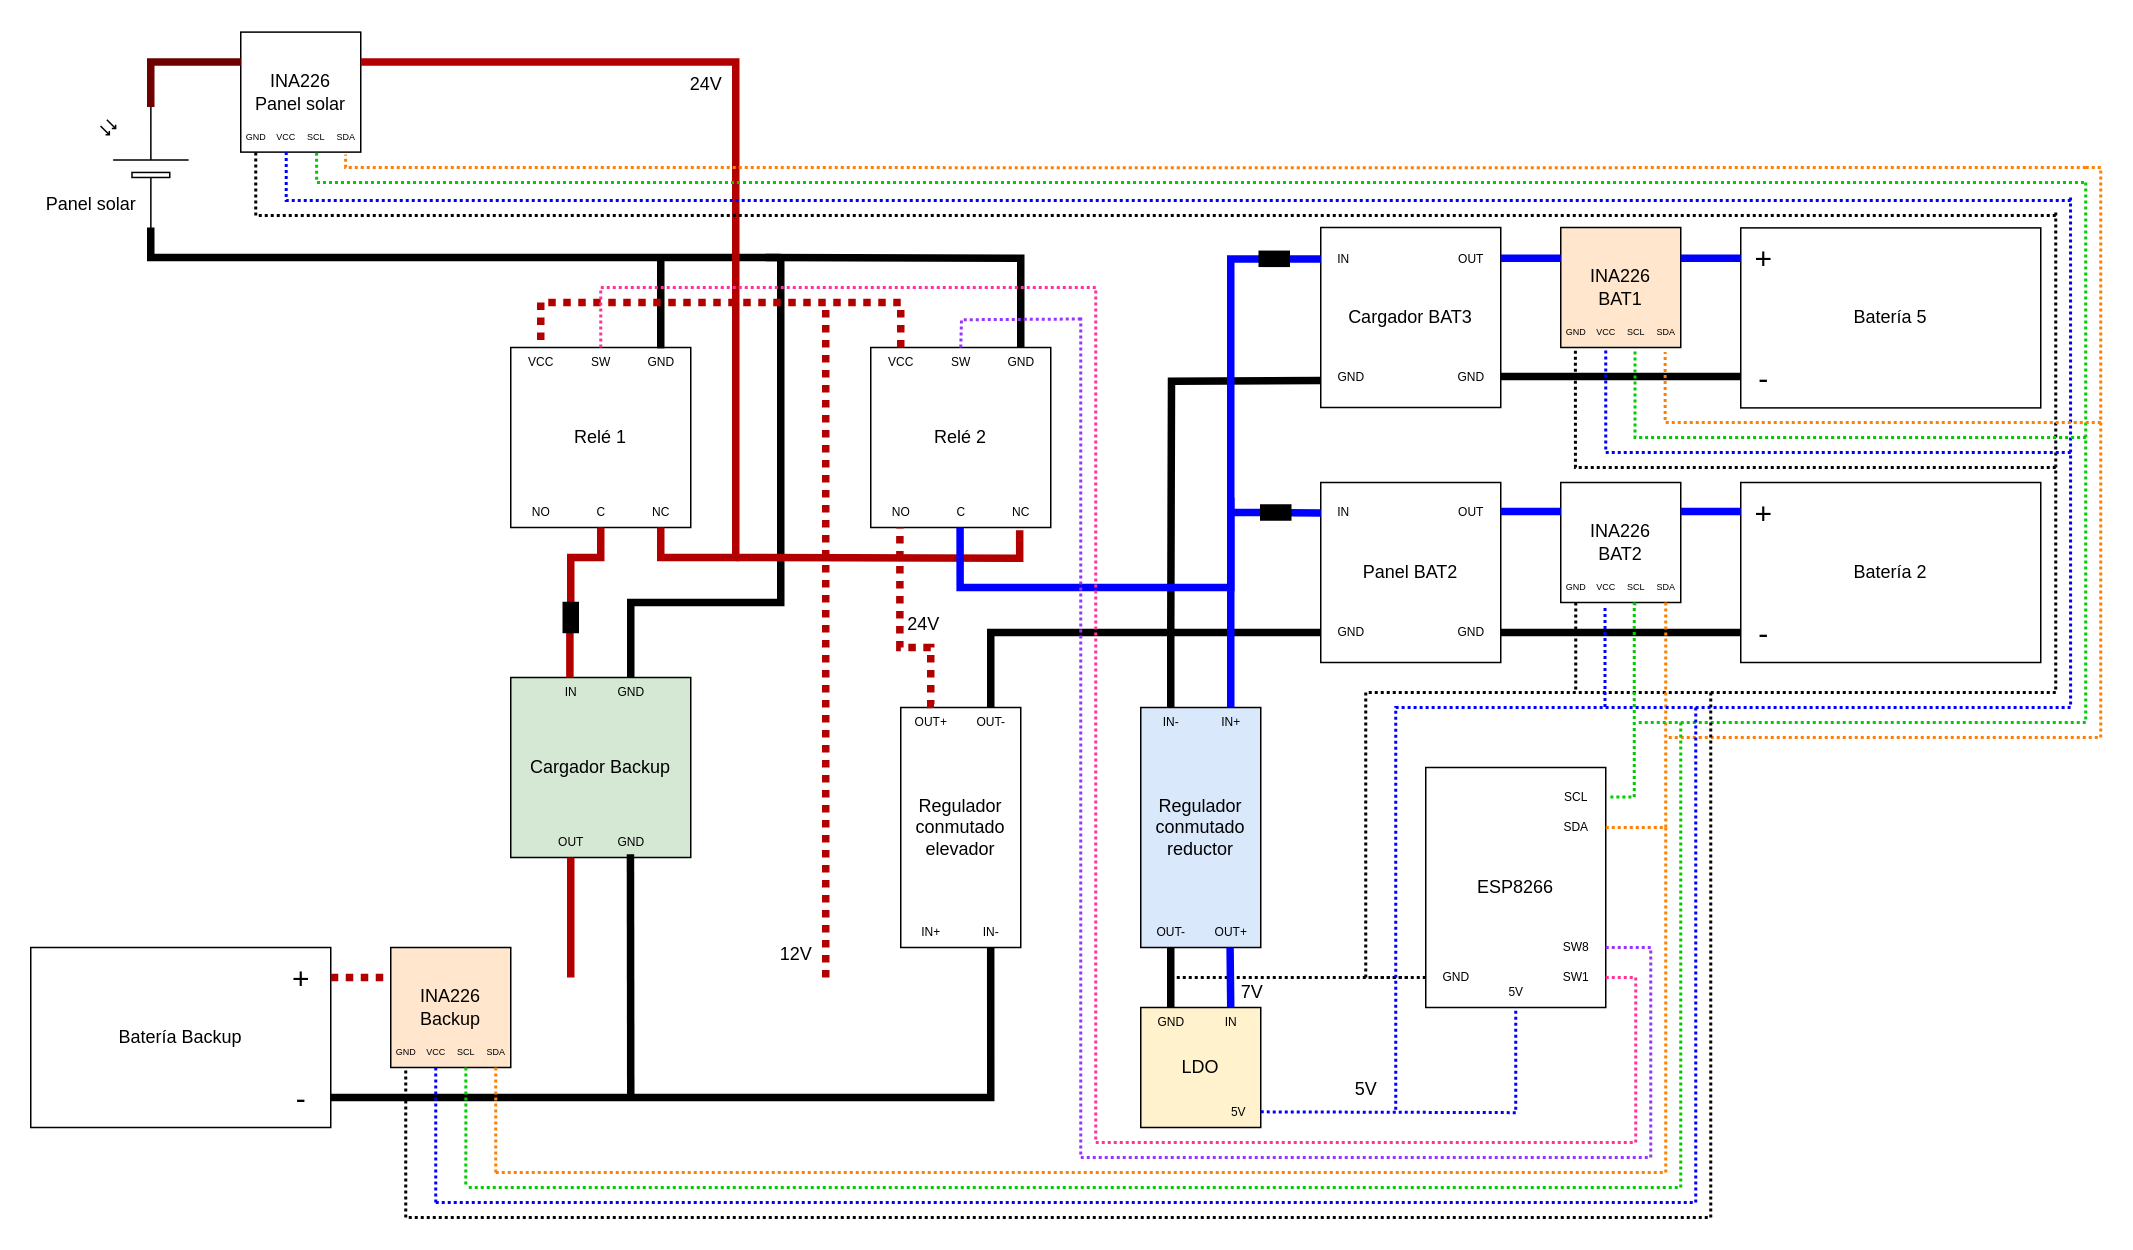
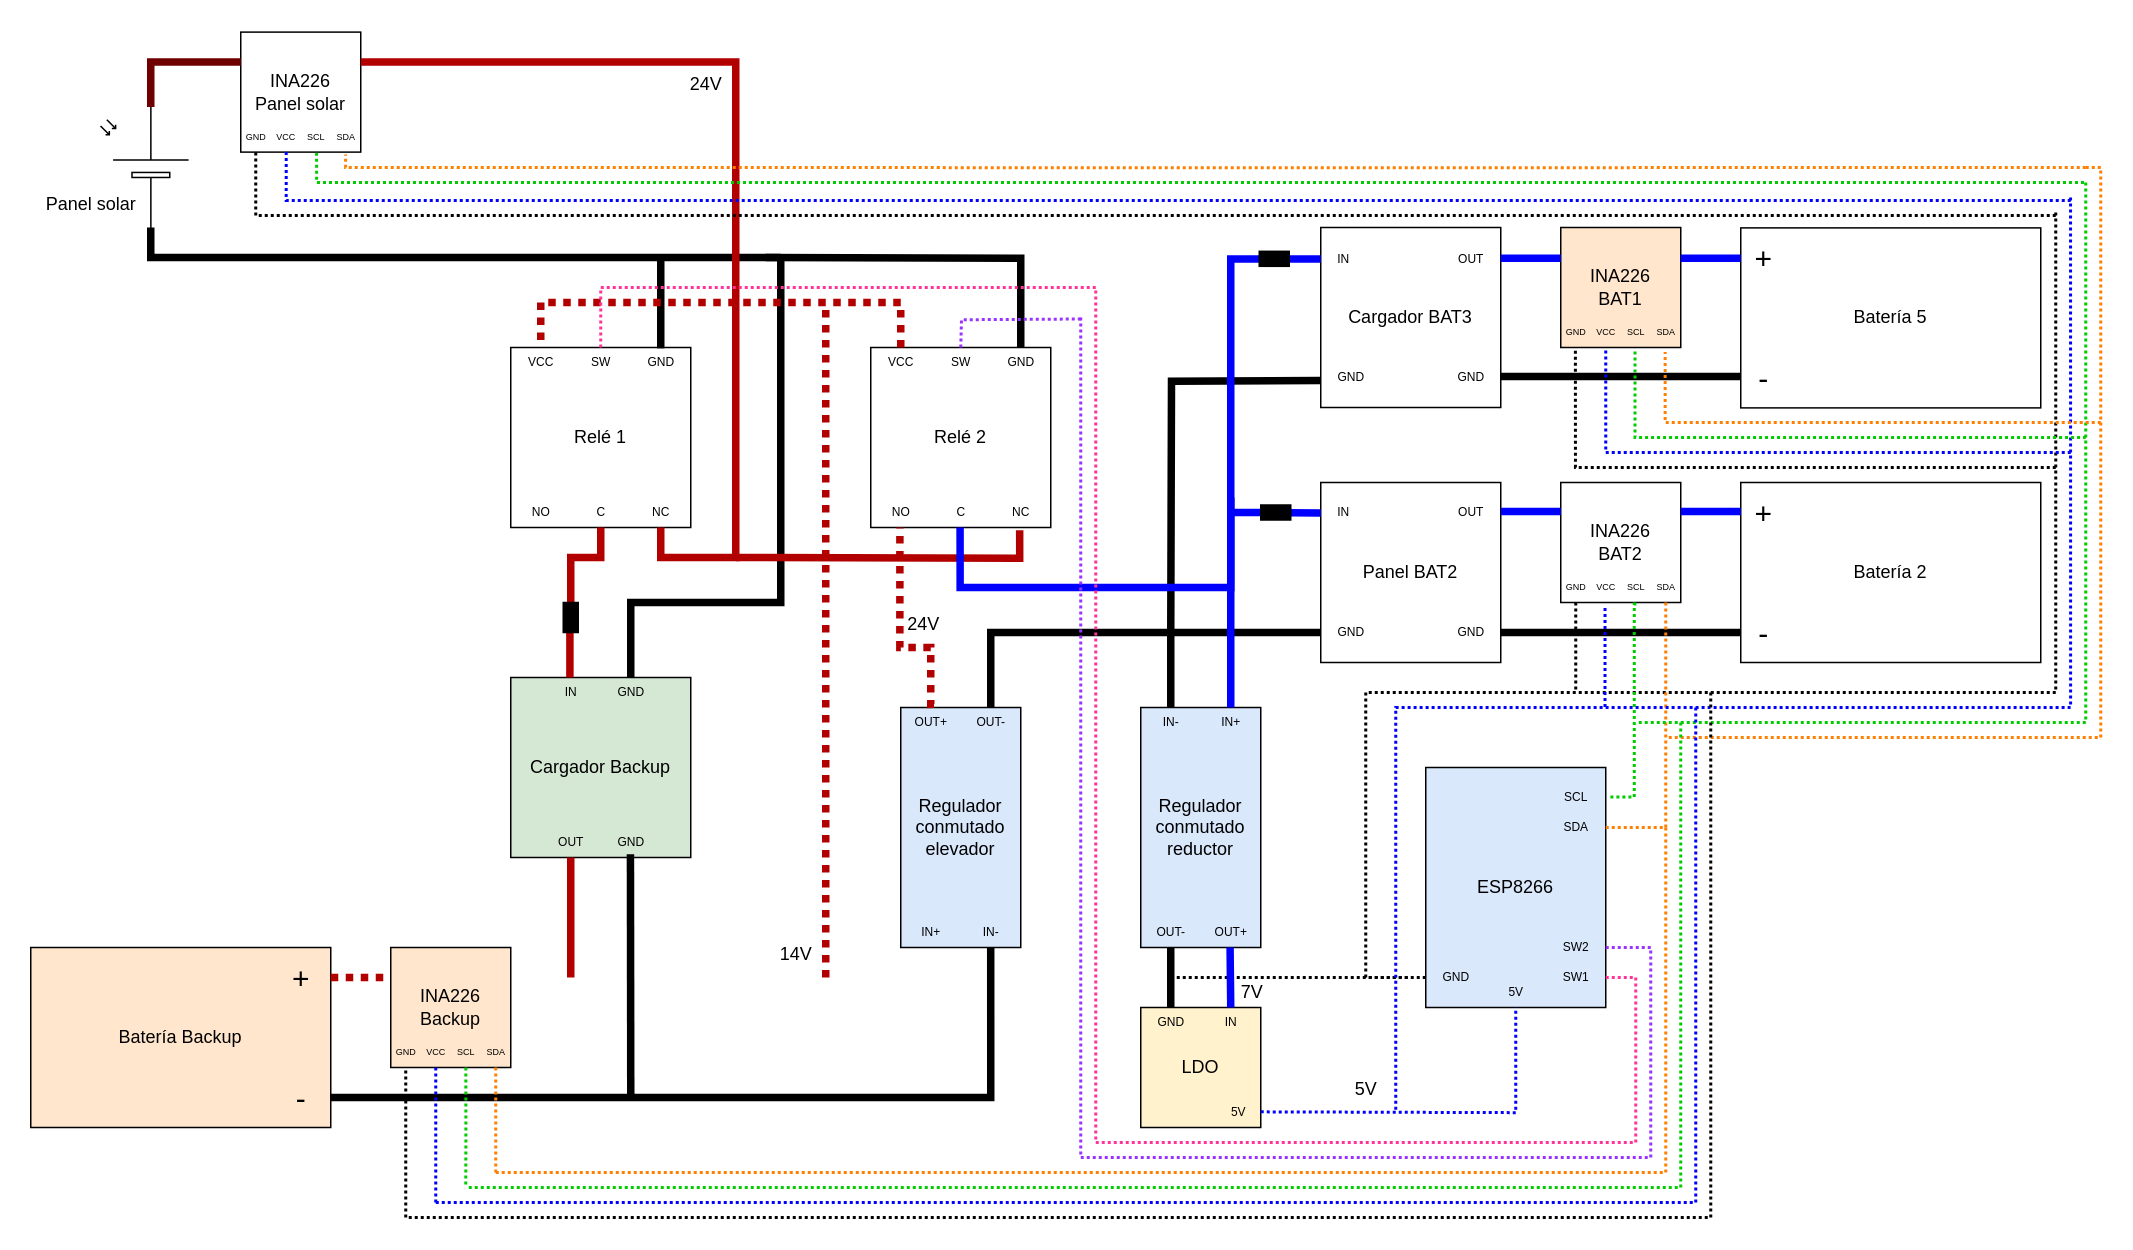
(961, 827) -> (961, 827)
(1516, 887) -> (1516, 887)
(1577, 947) -> (1577, 947)
(797, 955) -> (797, 955)
(181, 1037) -> (181, 1037)
